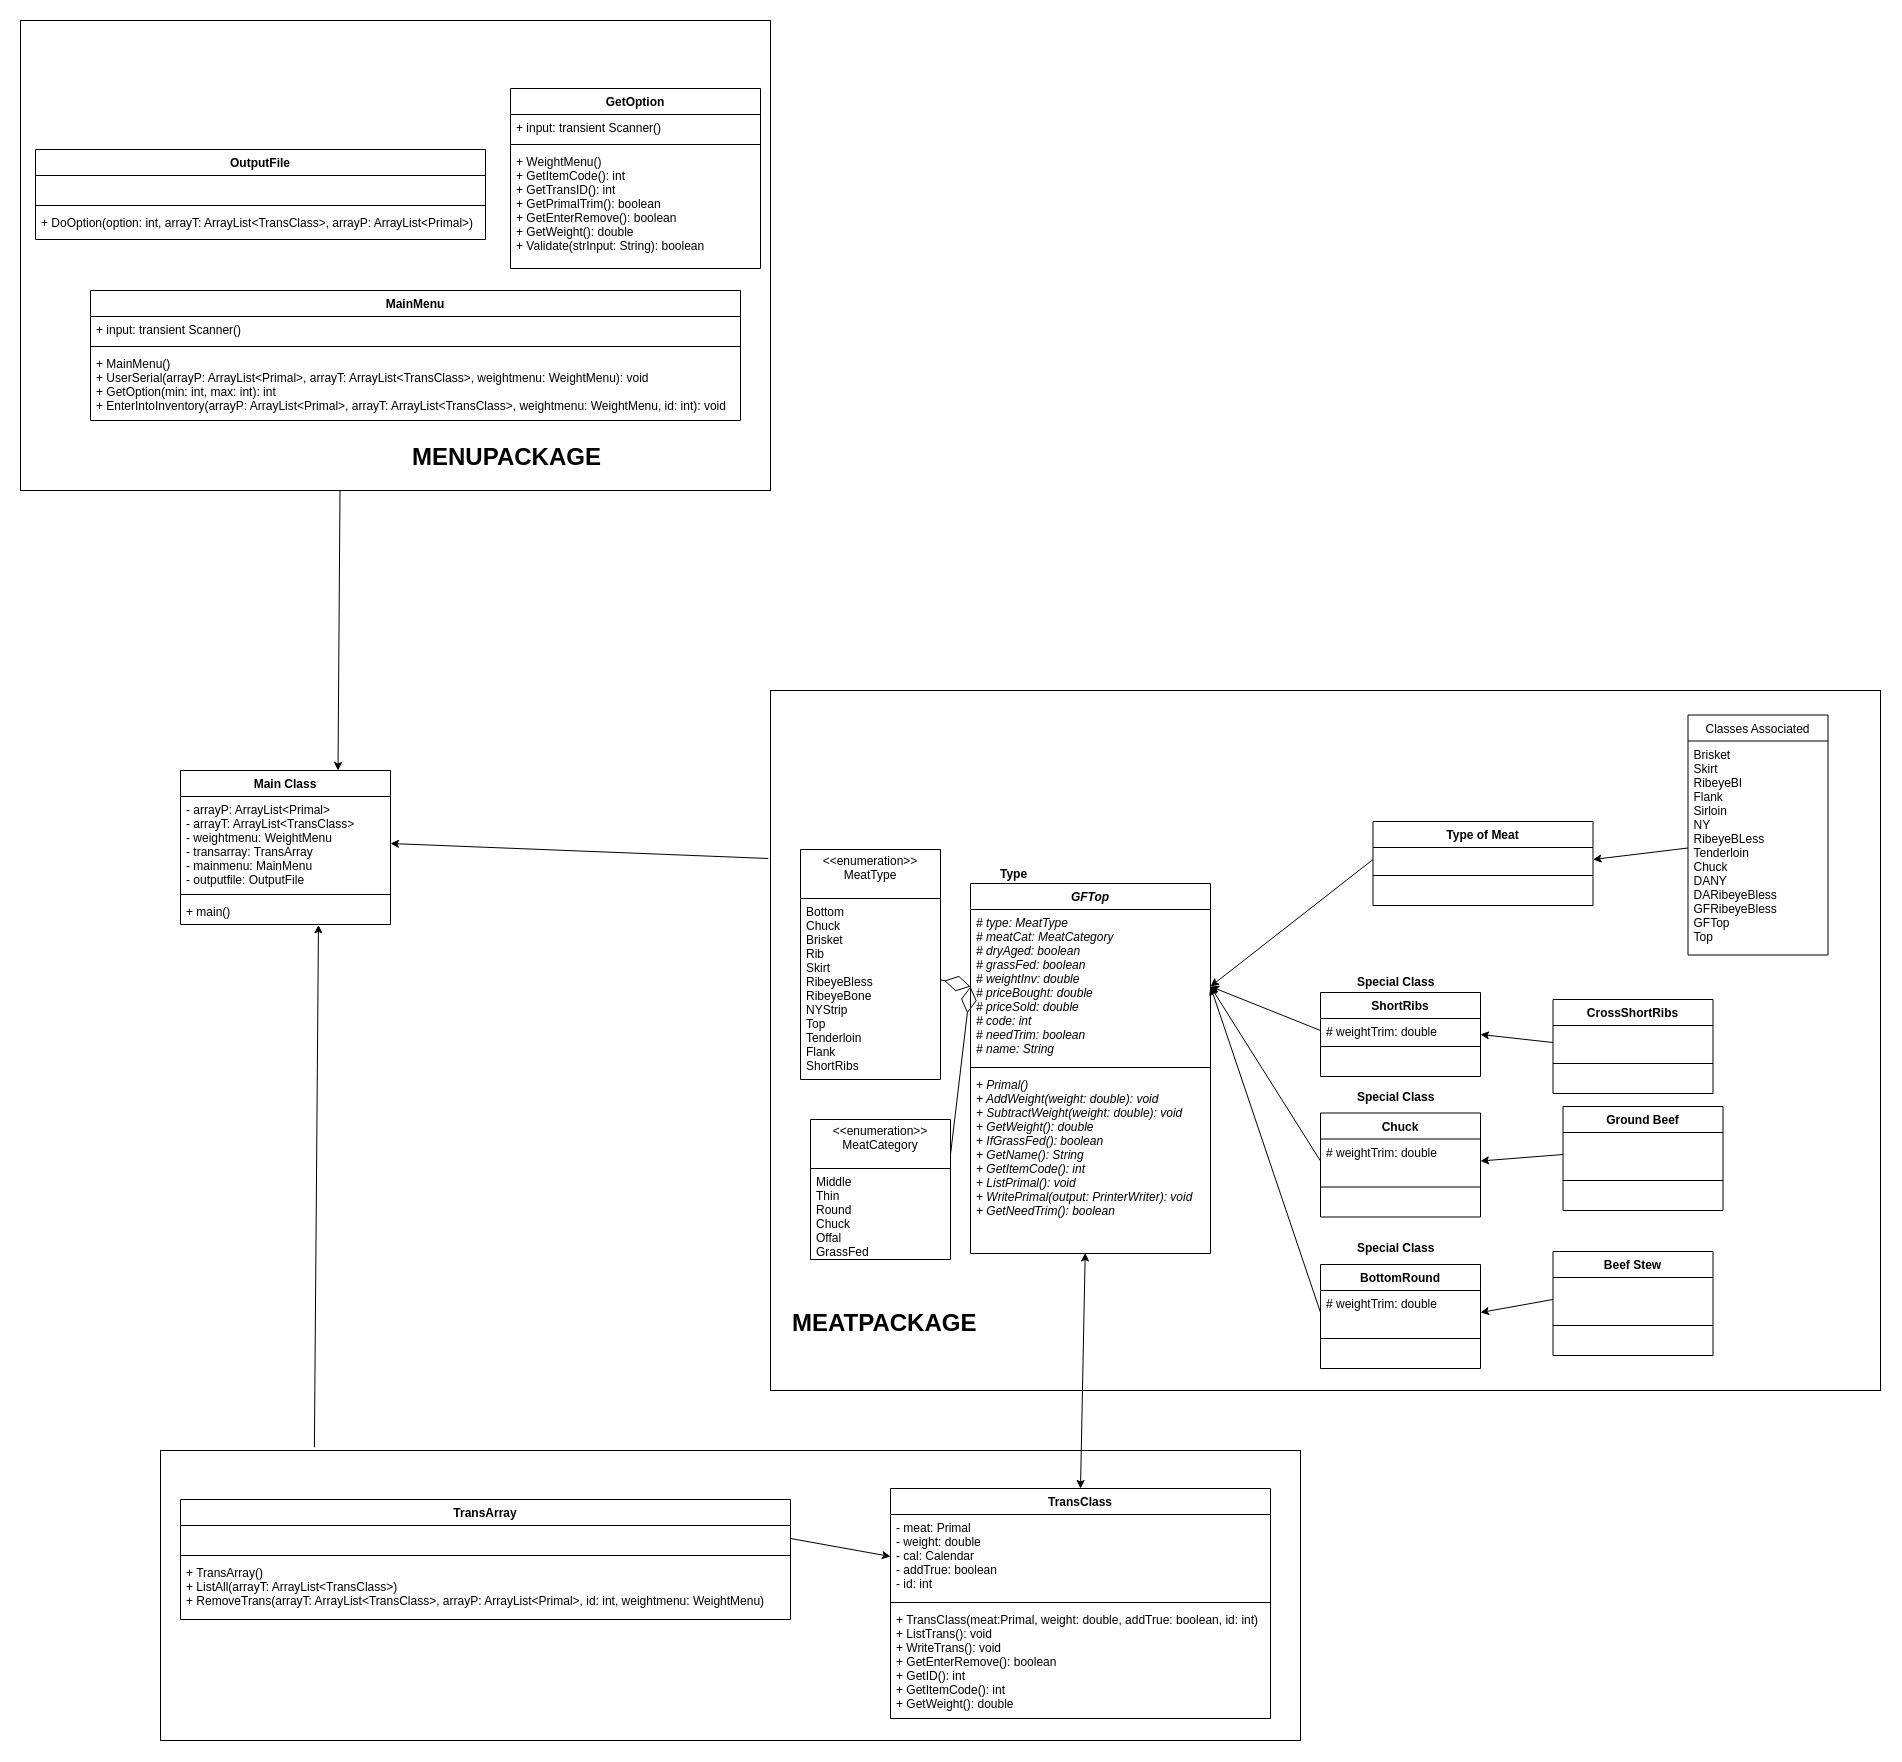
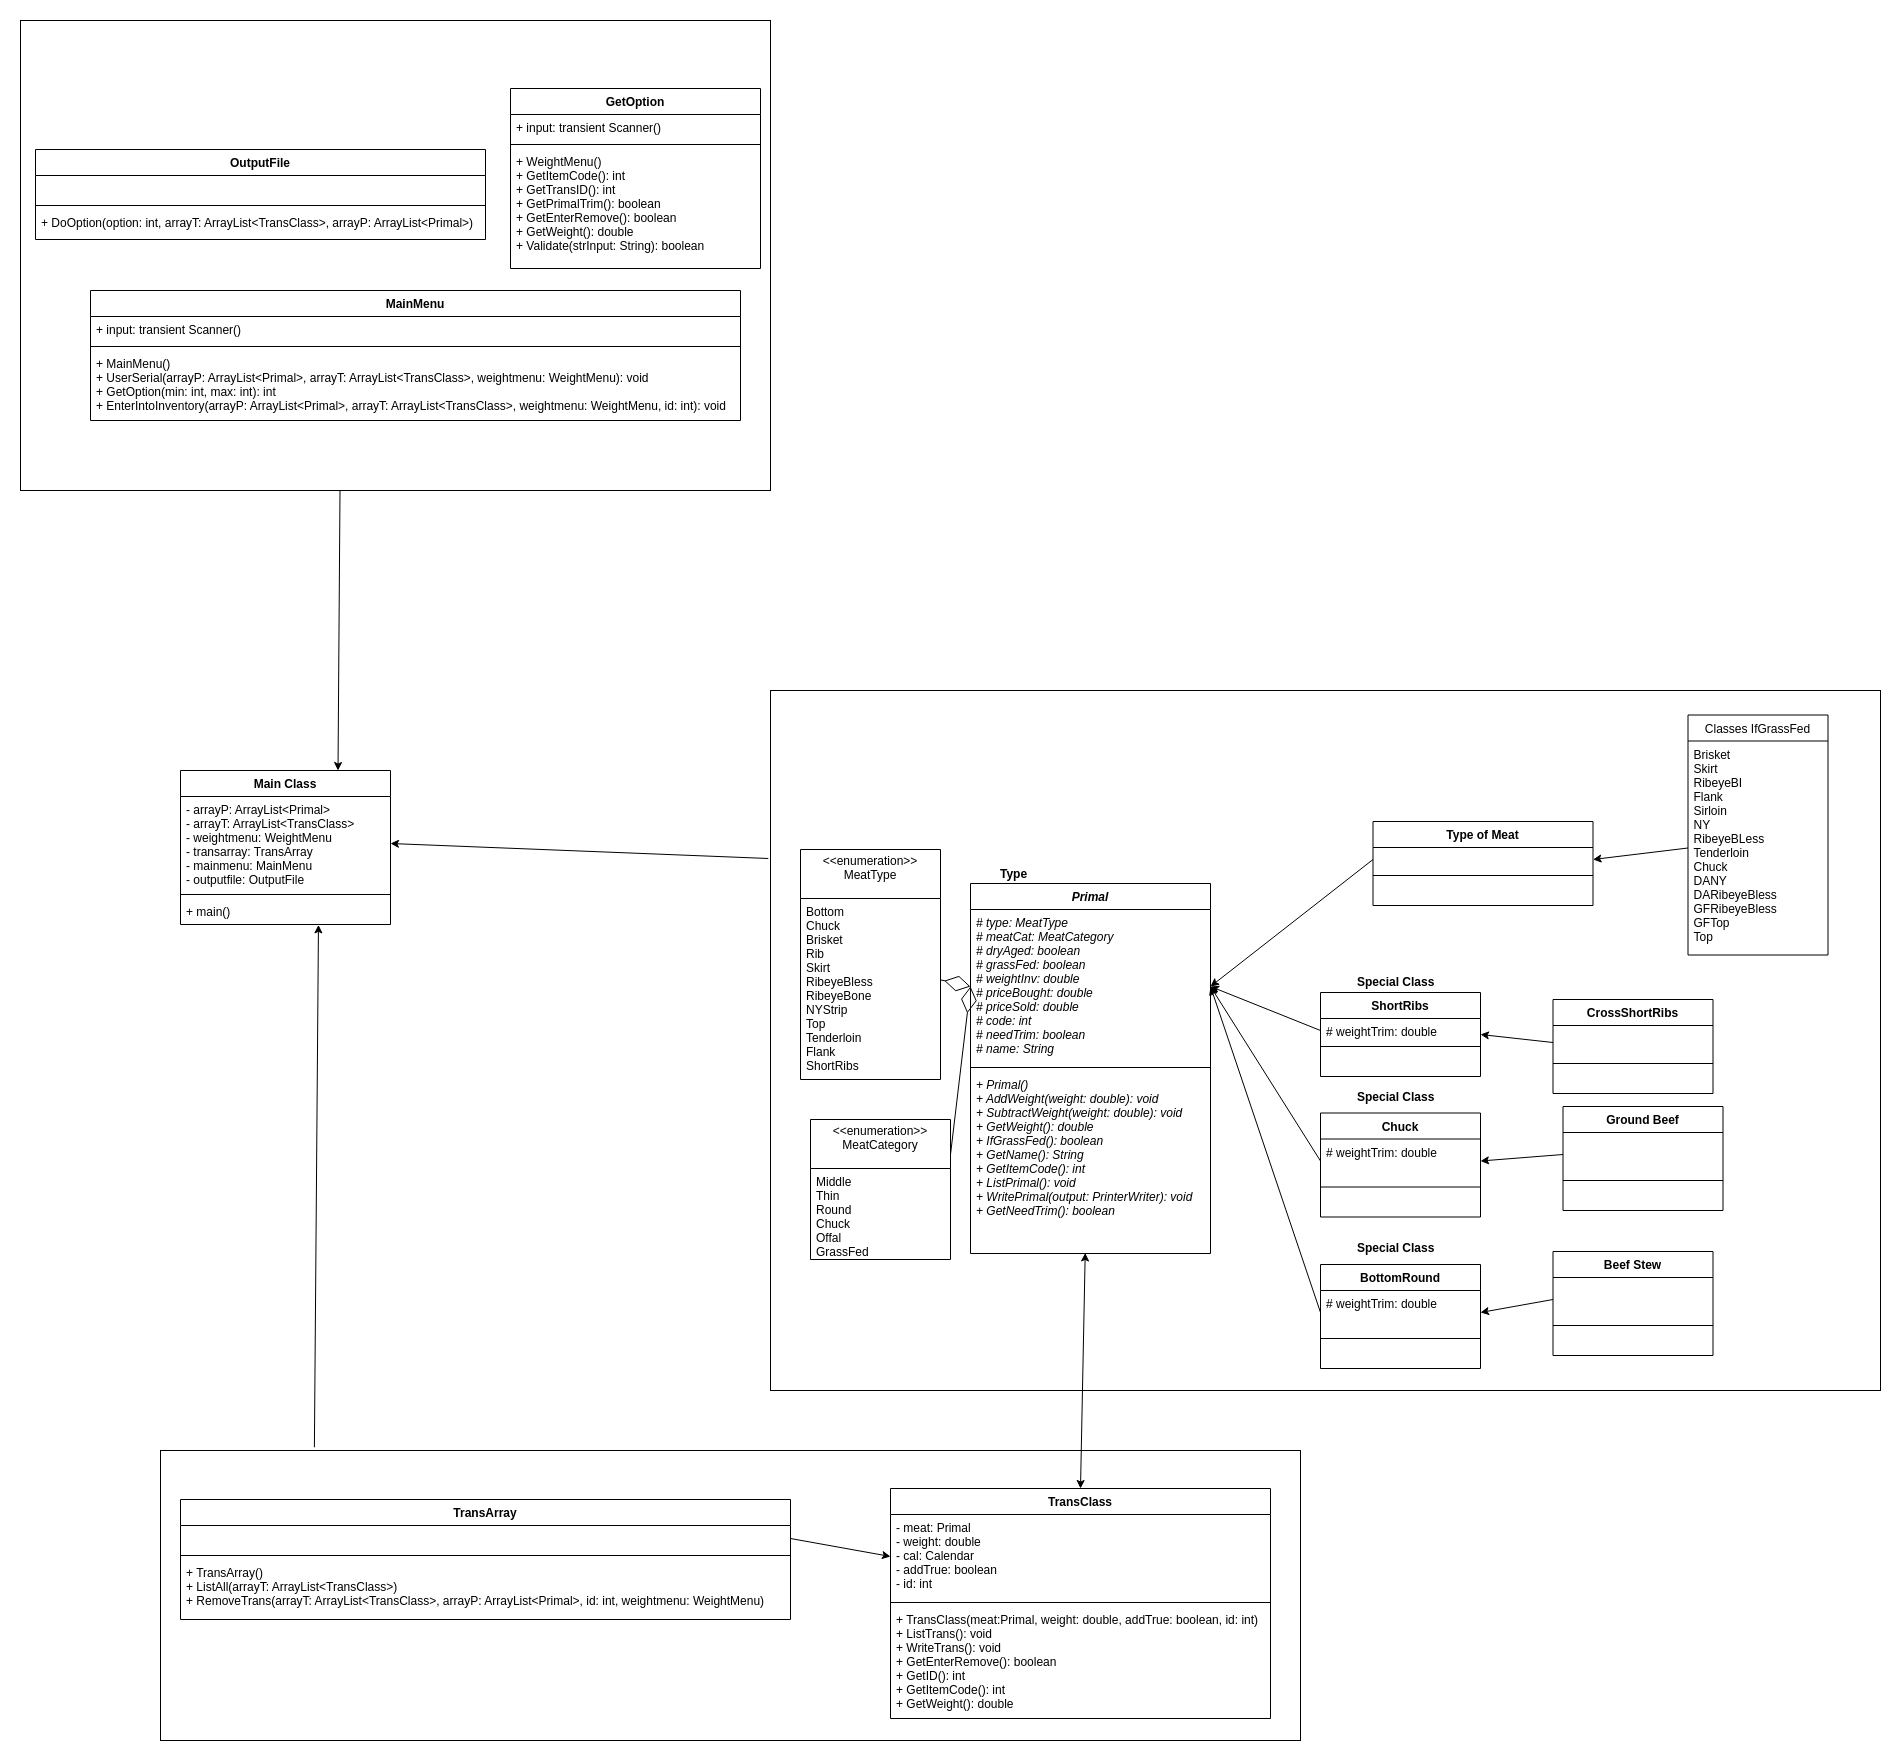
(511, 451) -> none
(1758, 729) -> (1758, 729)
(1090, 897) -> (1090, 897)
(891, 1317) -> none
